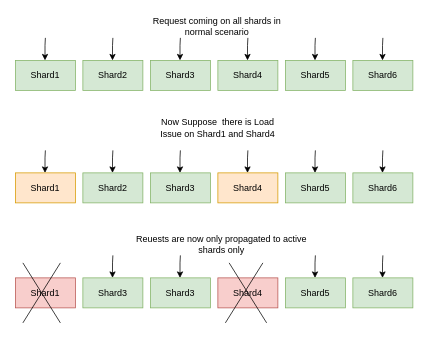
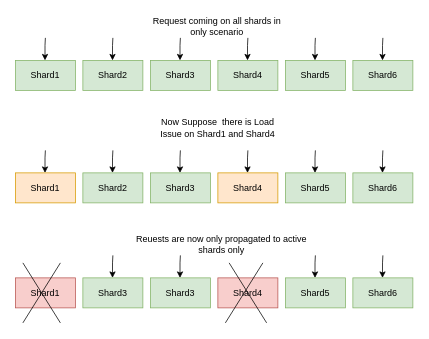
(217, 27) -> (217, 27)
